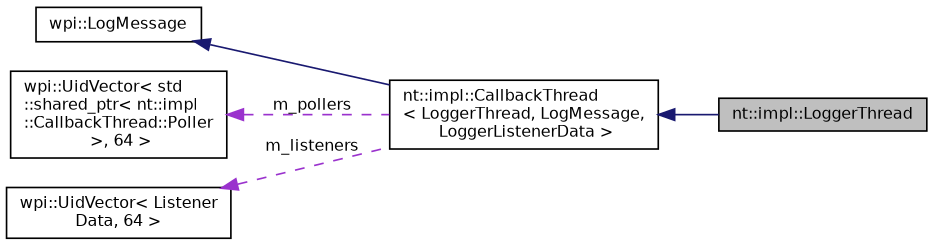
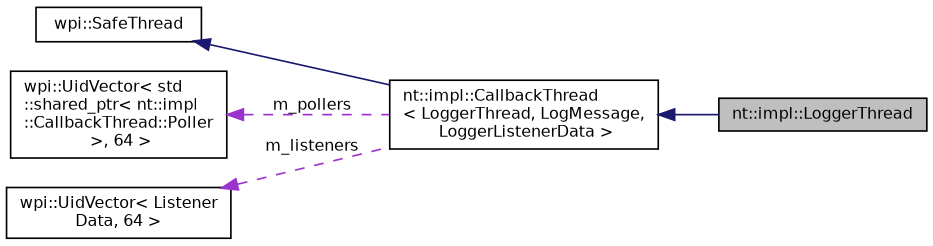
(119, 25) -> (119, 25)
